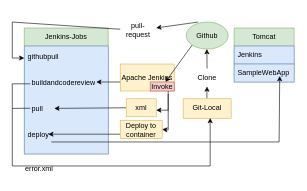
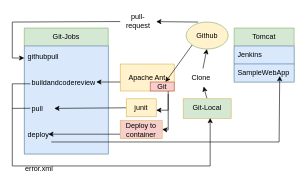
(138, 30) -> (138, 21)
(207, 35) -> (207, 35)
(66, 37) -> (66, 37)
(207, 77) -> (201, 77)
(147, 78) -> (147, 78)
(162, 87) -> (162, 87)
(141, 108) -> (141, 108)
(207, 108) -> (207, 108)
(141, 130) -> (141, 130)
